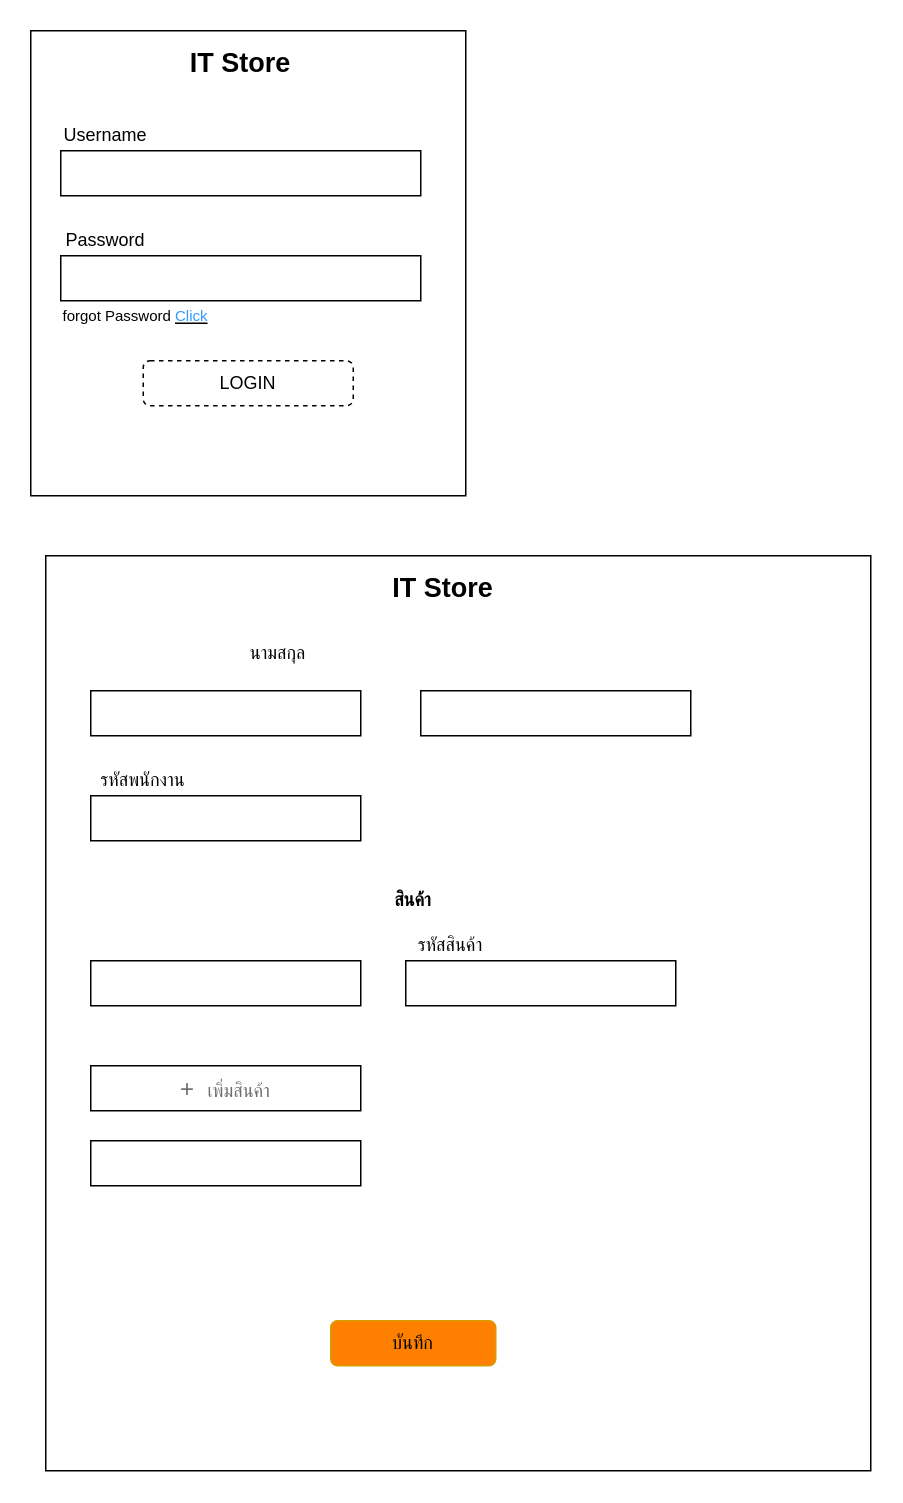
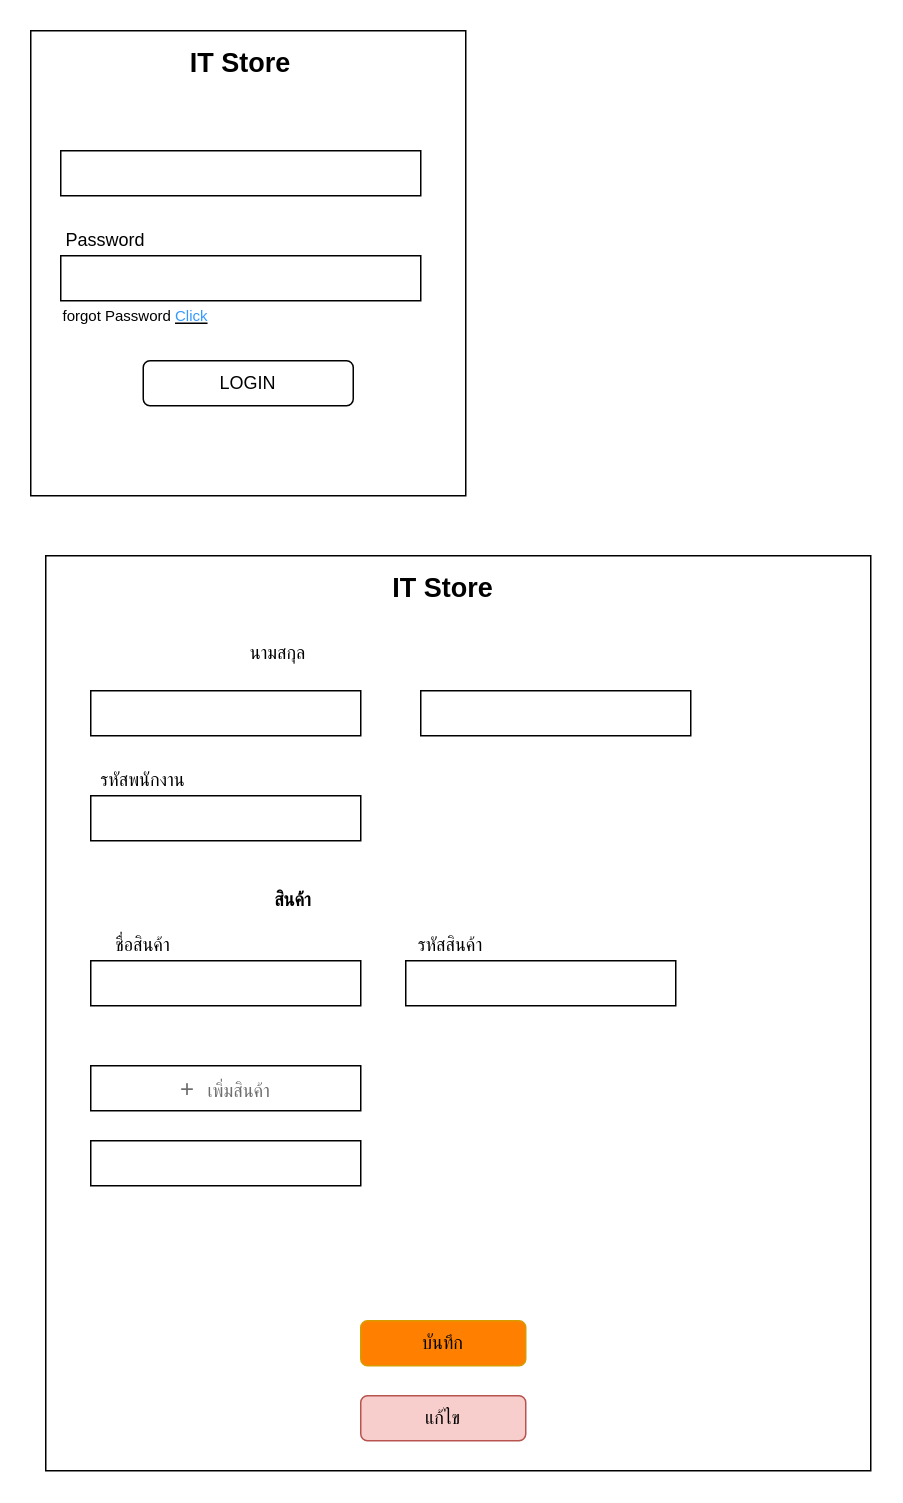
(106, 136) -> none
(248, 383) -> (248, 383)
(413, 901) -> (293, 901)
none -> (143, 946)
(413, 1343) -> (443, 1343)
none -> (443, 1418)
